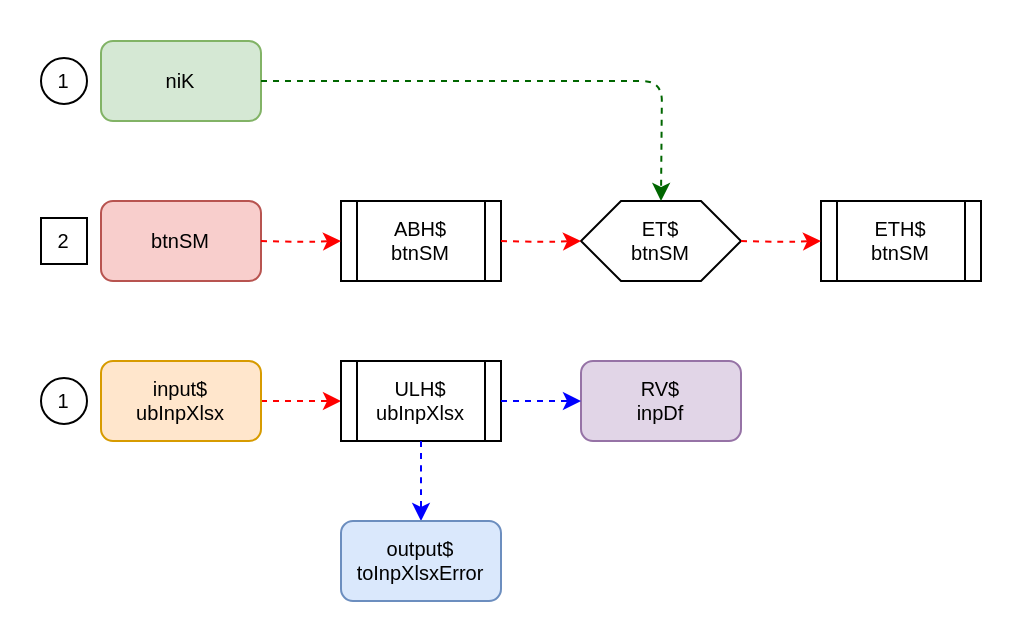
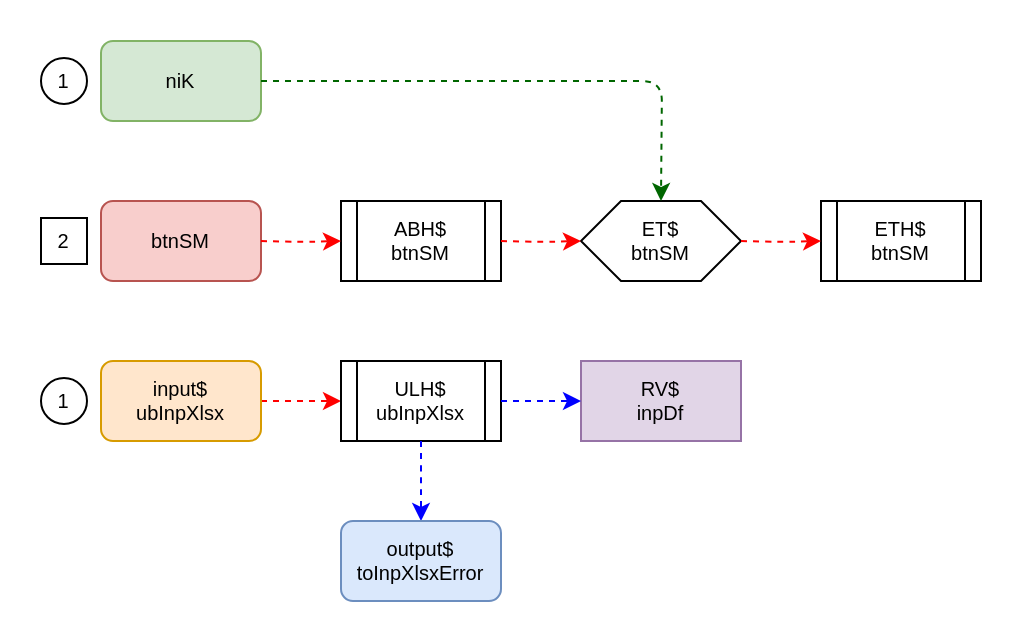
(661, 401) -> (661, 401)
